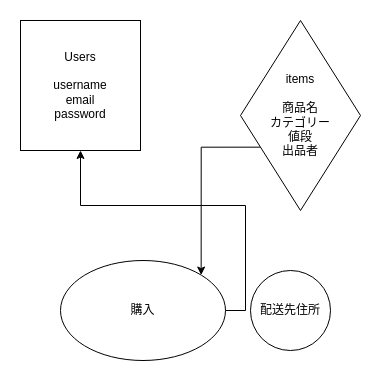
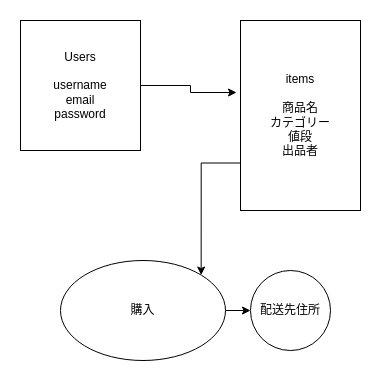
none -> (189, 86)
(301, 116) -> (301, 116)
(194, 206) -> (242, 311)
